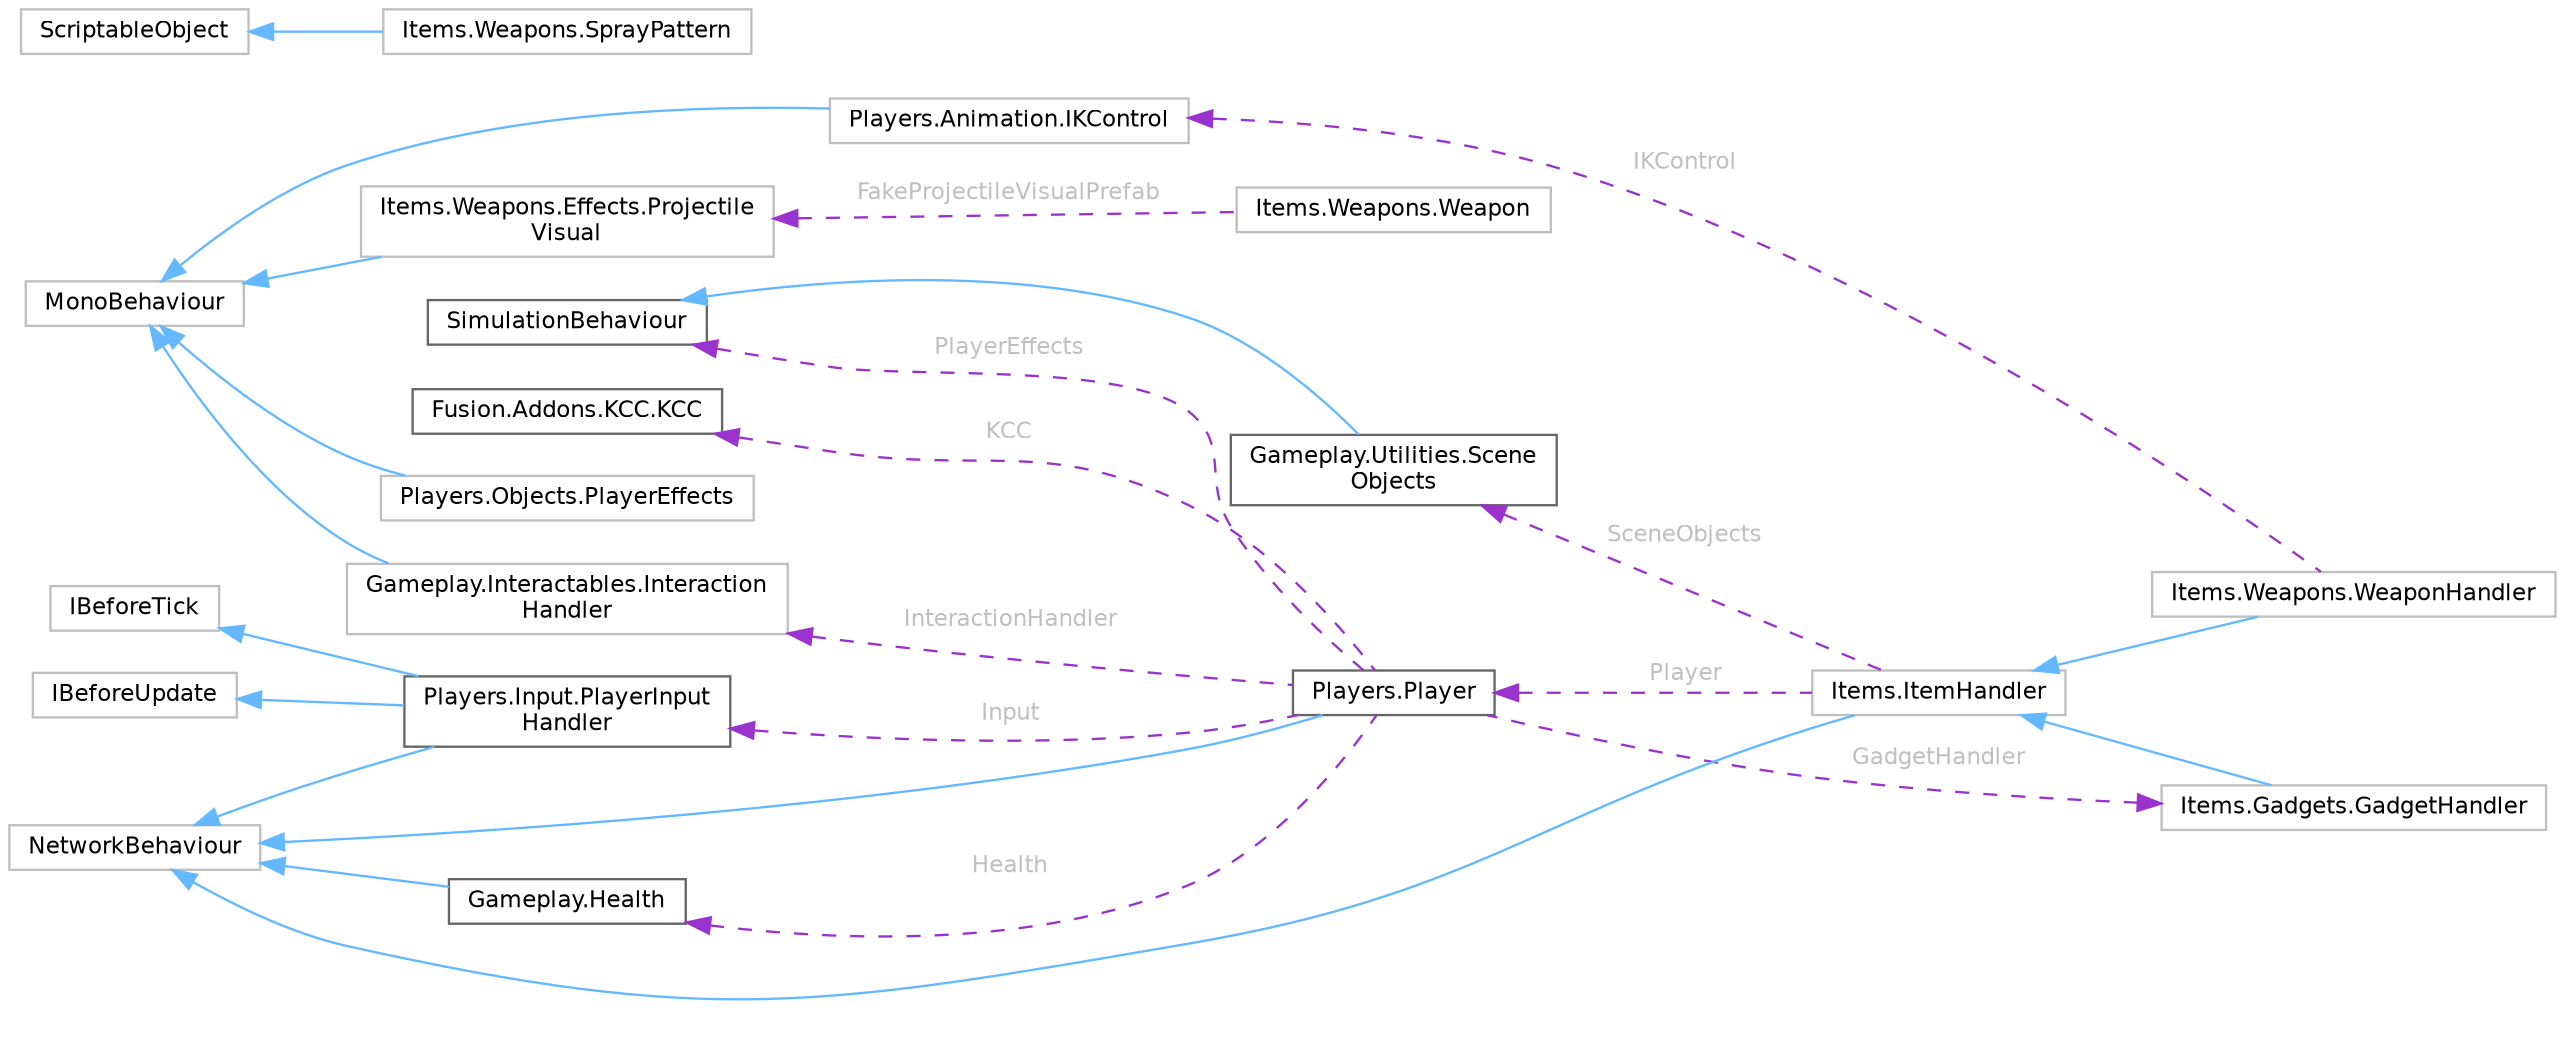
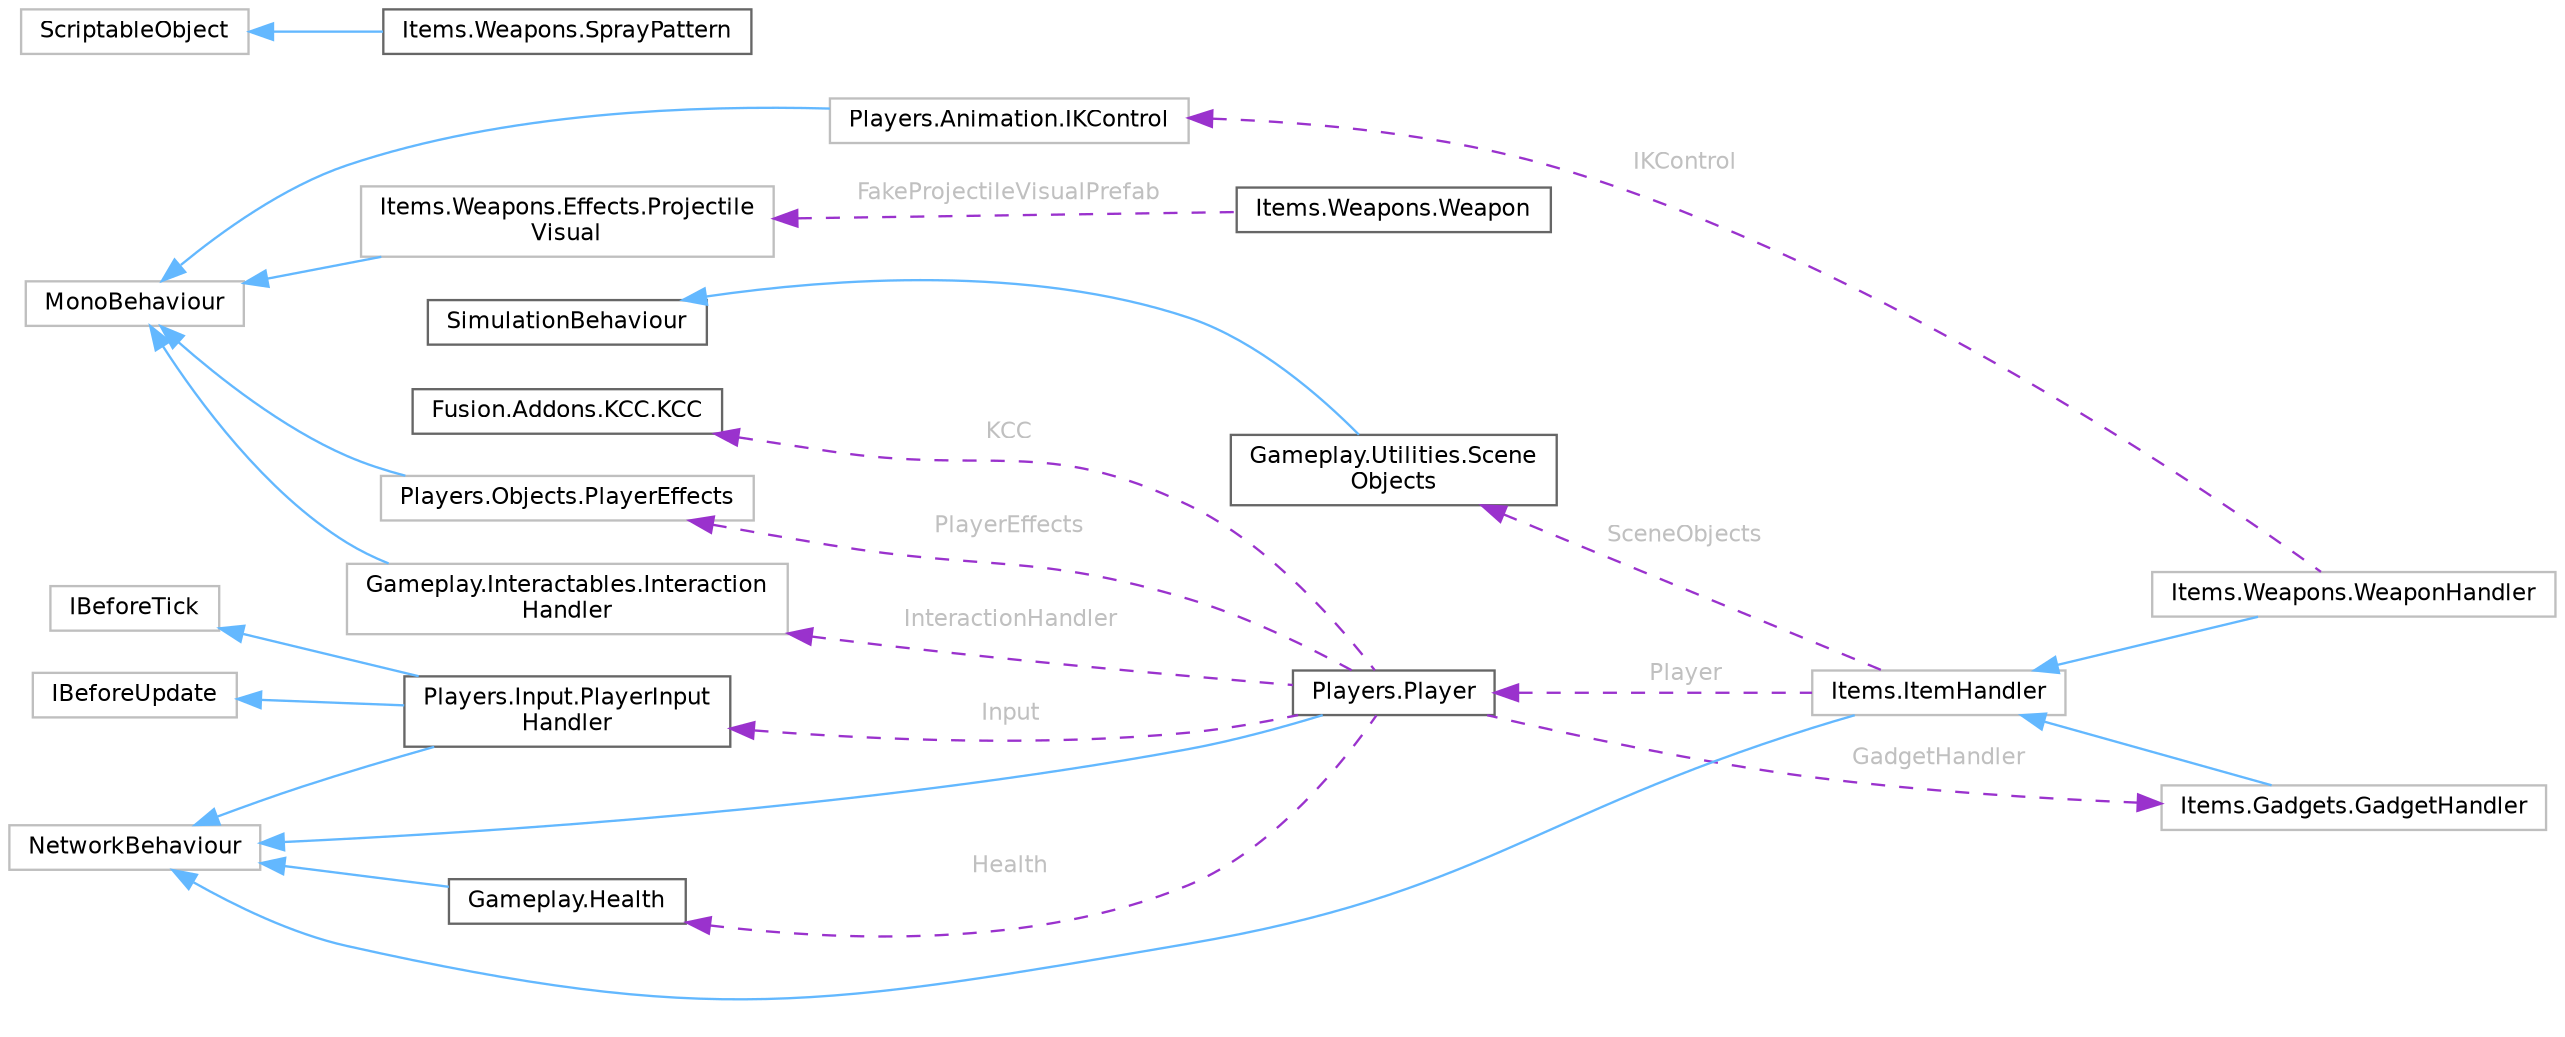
(567, 32) -> (567, 32)
(1394, 210) -> (1394, 210)
(1115, 385) -> (1040, 568)
